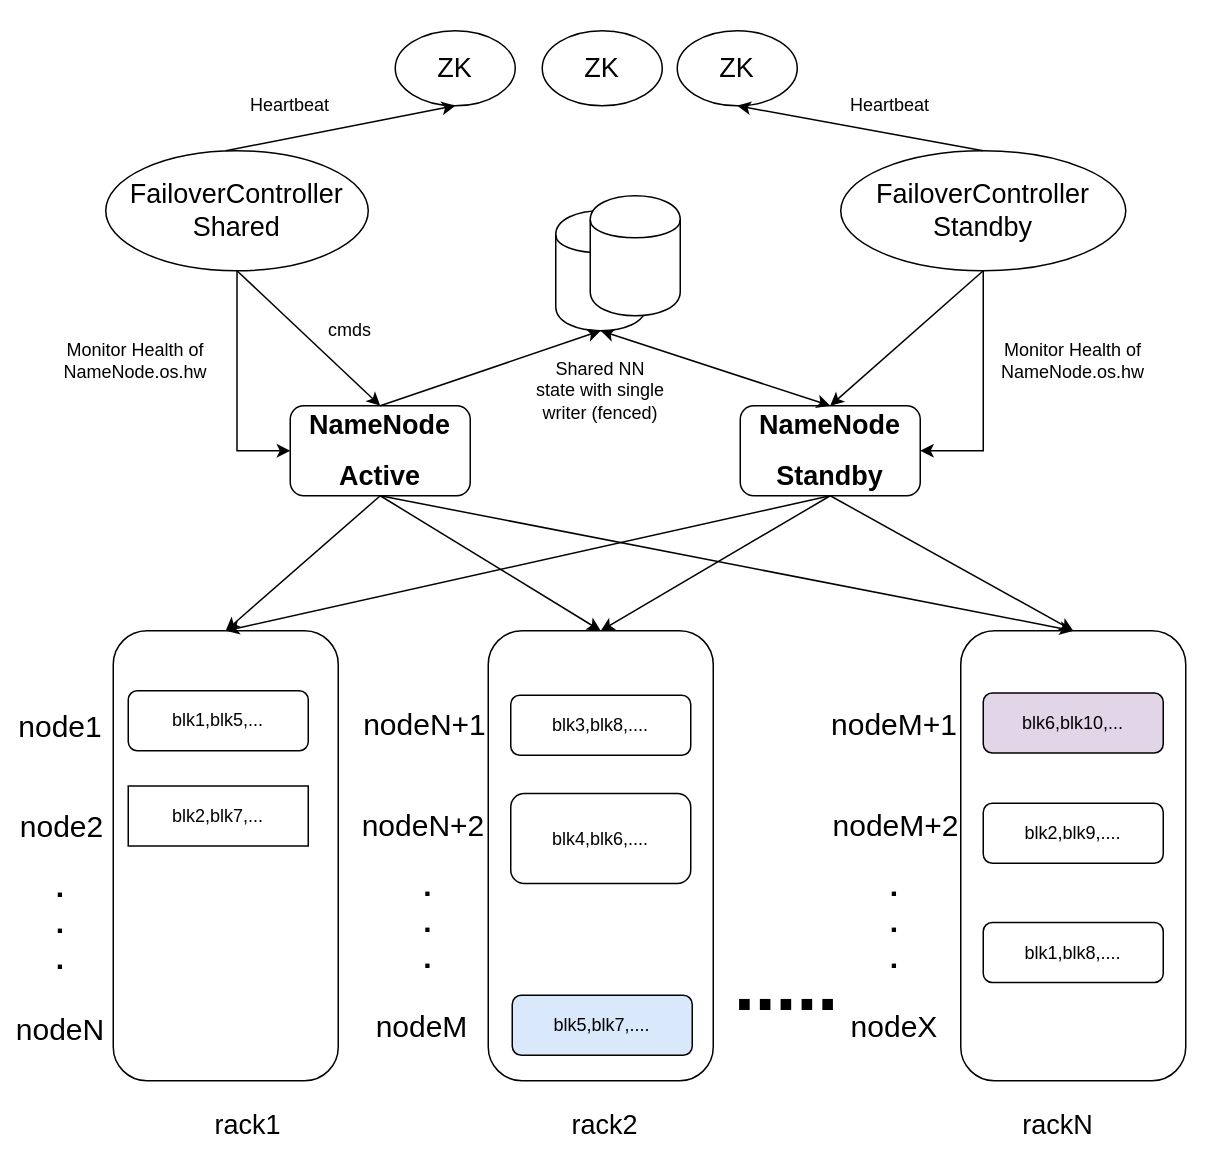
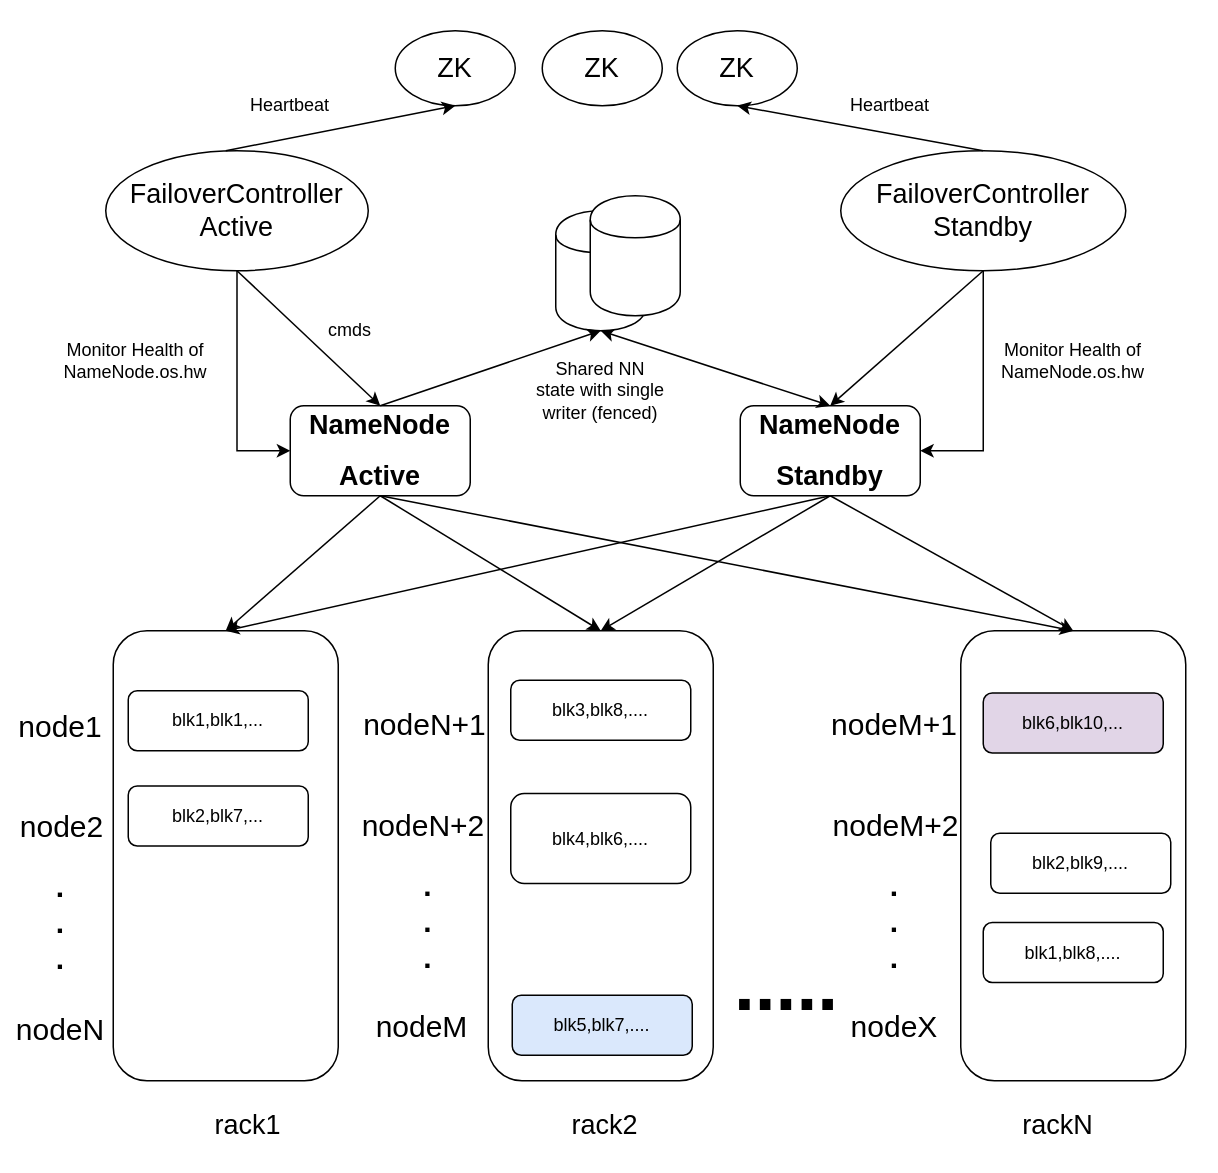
(237, 211) -> (237, 211)
(218, 721) -> (218, 721)
(601, 725) -> (601, 710)
(218, 816) -> (218, 816)
(1073, 833) -> (1081, 863)
